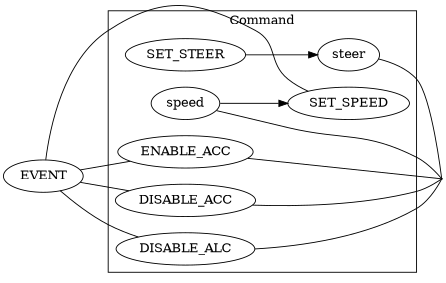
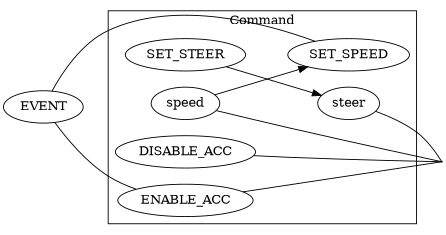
(102, 186) -> none
(185, 249) -> none
